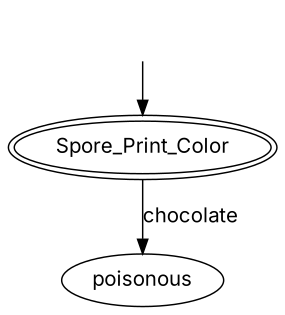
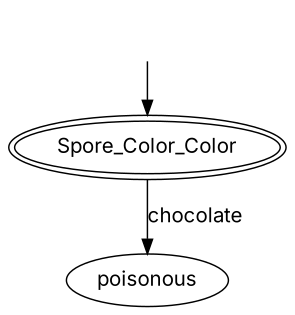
(143, 147) -> (147, 147)
